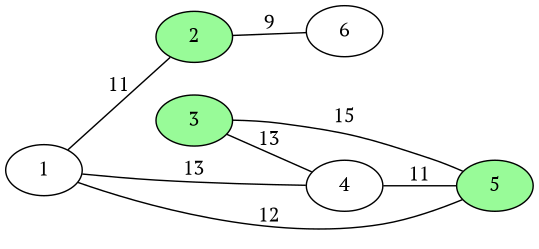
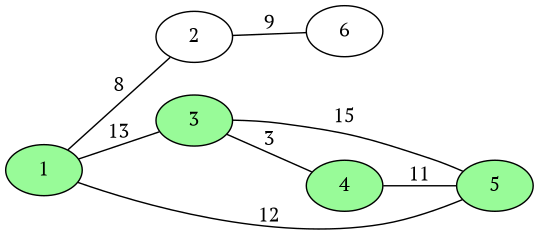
(194, 37) -> (194, 37)
(119, 86) -> (119, 86)
(269, 140) -> (269, 140)
(44, 170) -> (44, 170)
(194, 182) -> (119, 145)
(345, 186) -> (345, 186)
